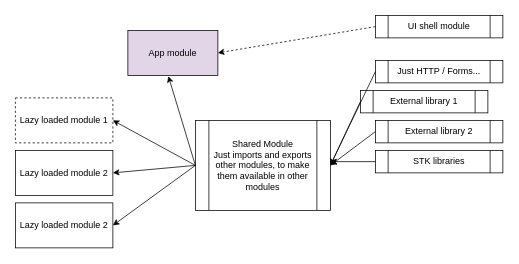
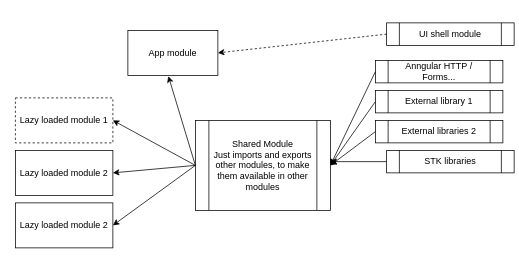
(439, 27) -> (450, 34)
(173, 53) -> (173, 53)
(439, 72) -> (439, 72)
(424, 102) -> (439, 102)
(439, 132) -> (439, 132)
(439, 162) -> (450, 162)
